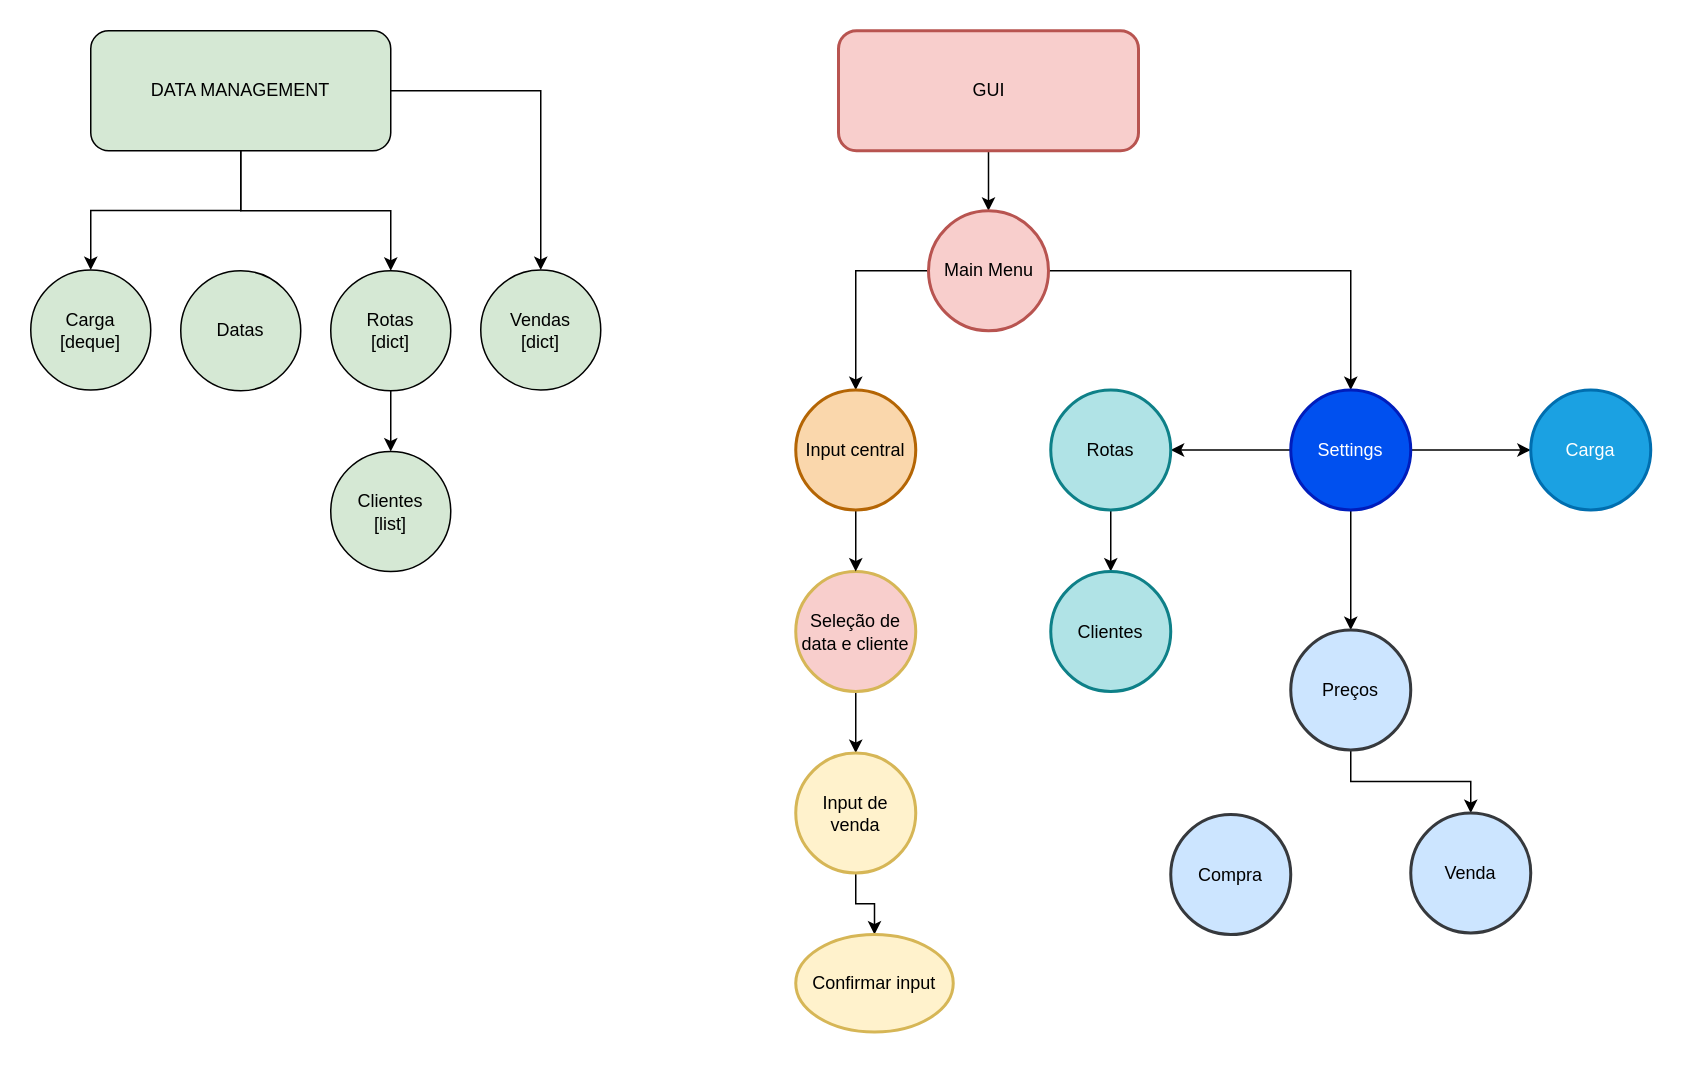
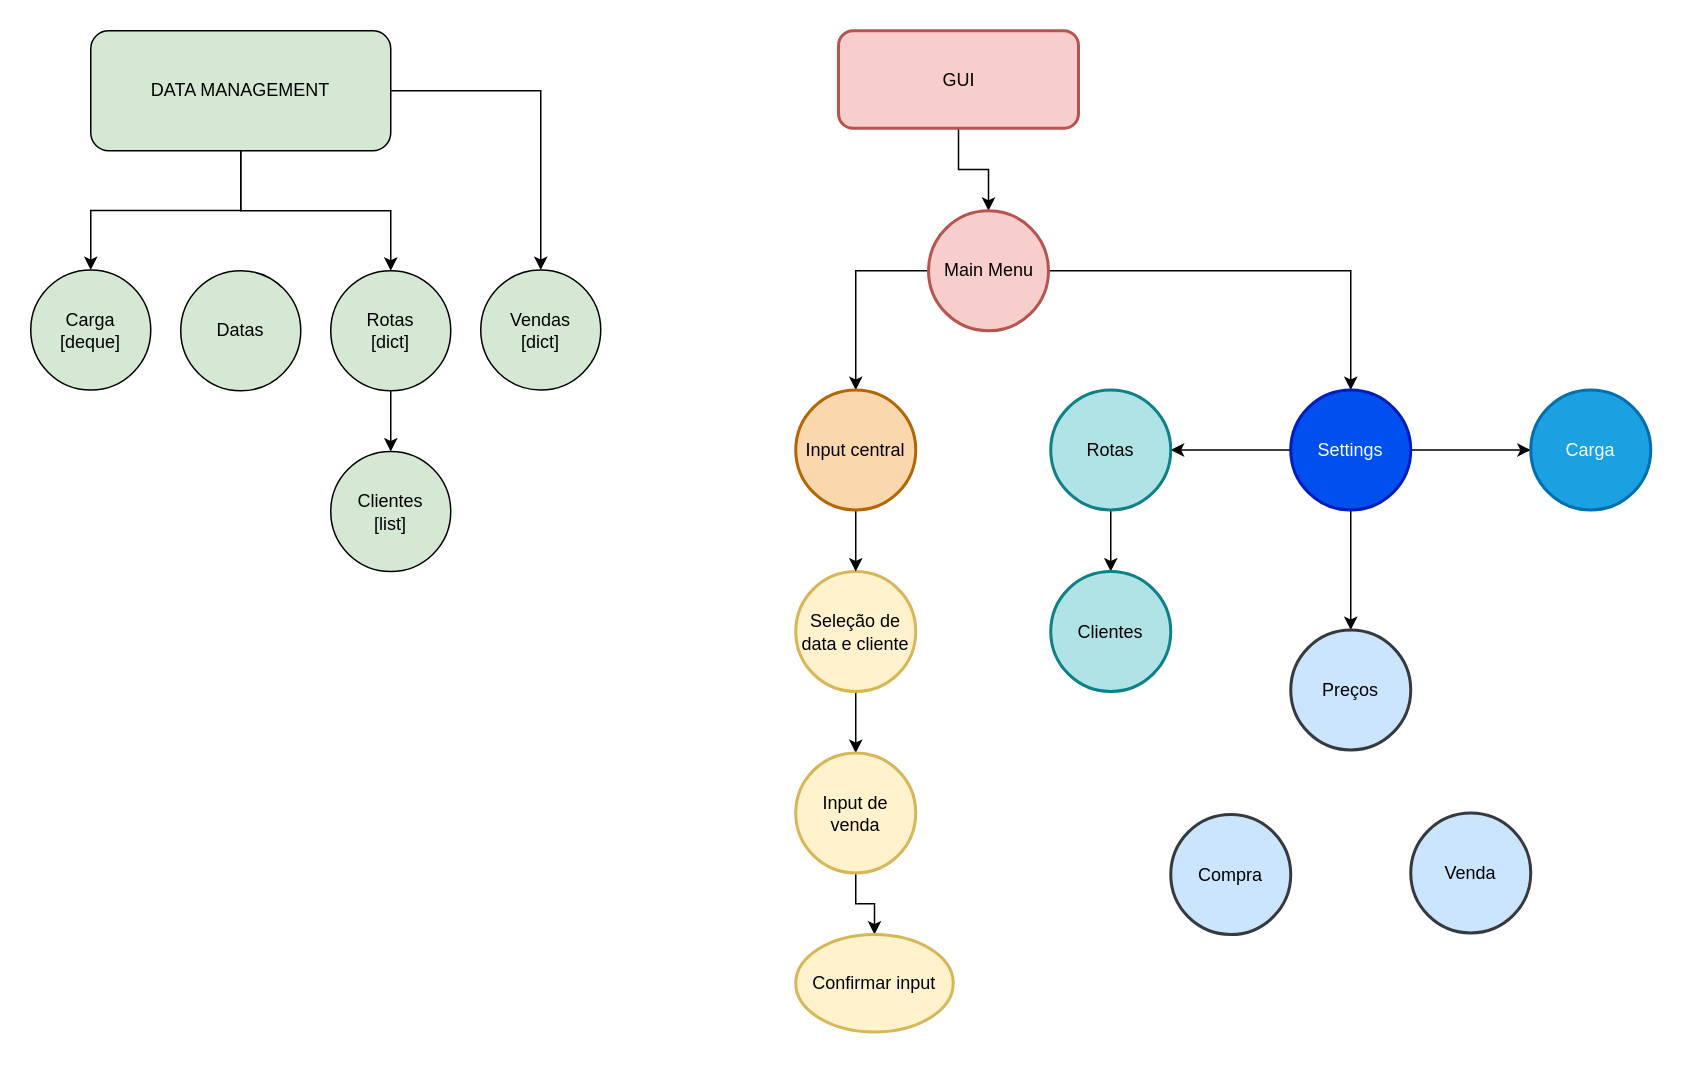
(989, 91) -> (959, 80)
(856, 632) -> (856, 632)
(1406, 782) -> none
